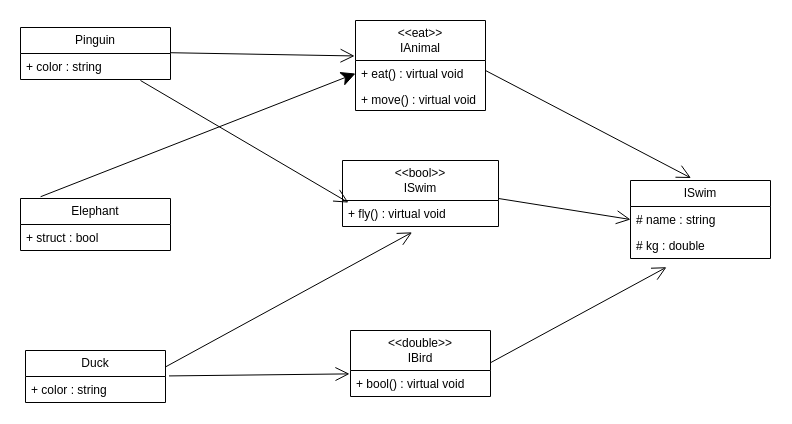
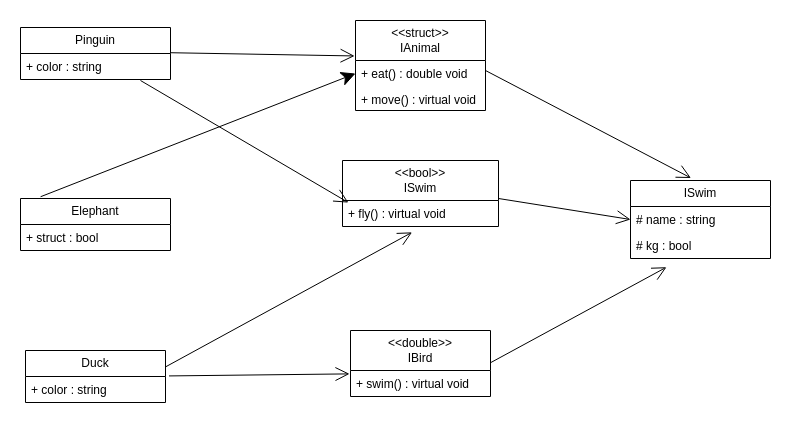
(421, 41) -> (421, 41)
(422, 82) -> (421, 75)
(672, 247) -> (666, 247)
(420, 385) -> (420, 385)
